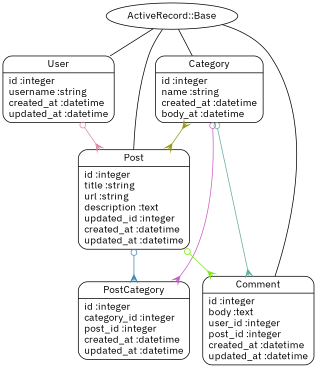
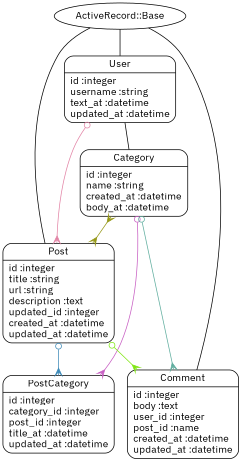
(185, 43) -> (127, 136)
(57, 103) -> (110, 103)
(245, 334) -> (167, 428)
(132, 340) -> (49, 433)
